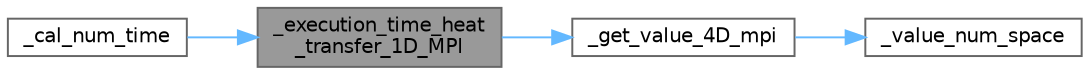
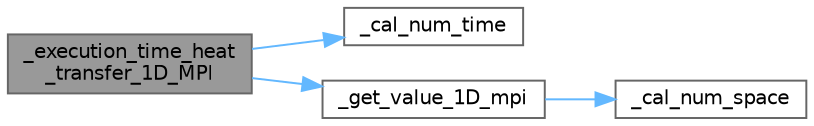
(212, 37) -> (288, 44)
(683, 37) -> (434, 99)
(974, 37) -> (711, 99)
